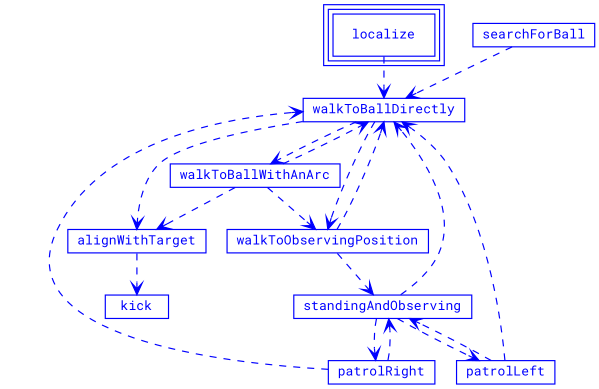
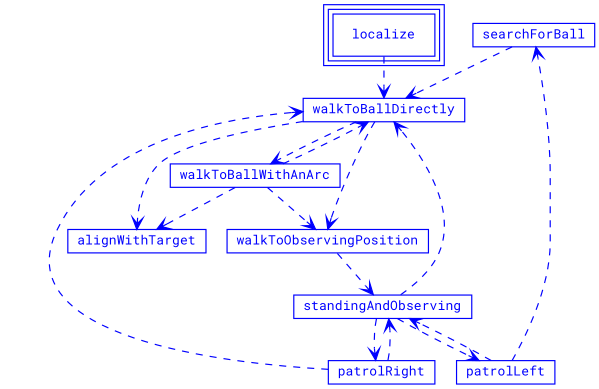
(361, 182) -> none
(480, 235) -> (550, 213)
(137, 307) -> none
